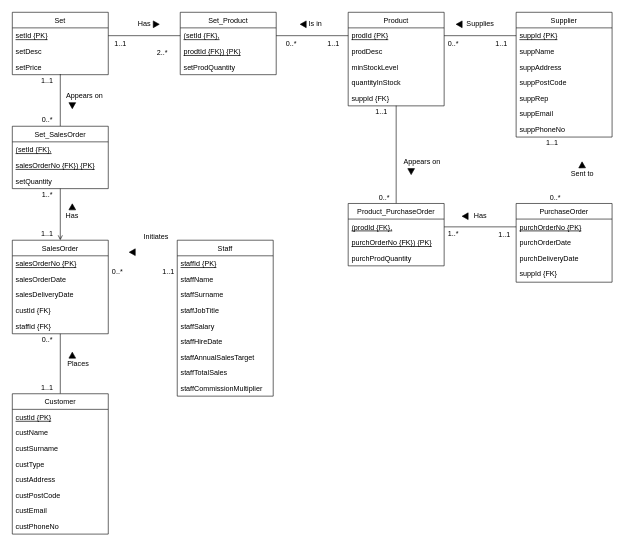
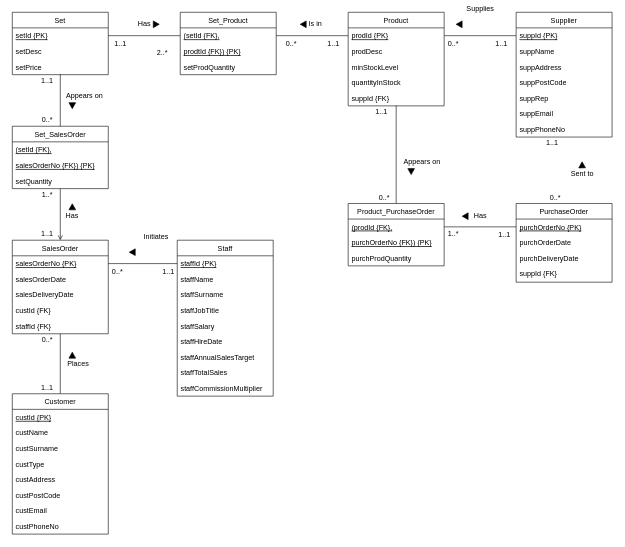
(480, 24) -> (480, 9)
none -> (142, 264)
